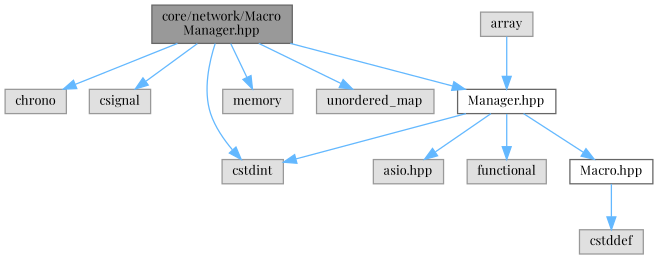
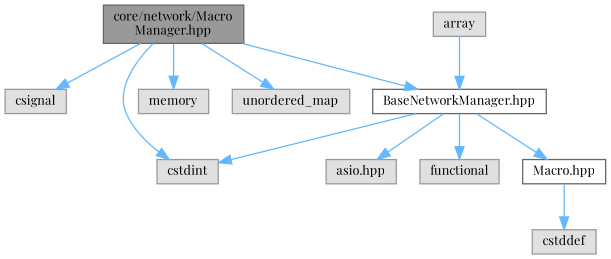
(36, 101) -> none
(507, 101) -> (460, 101)
